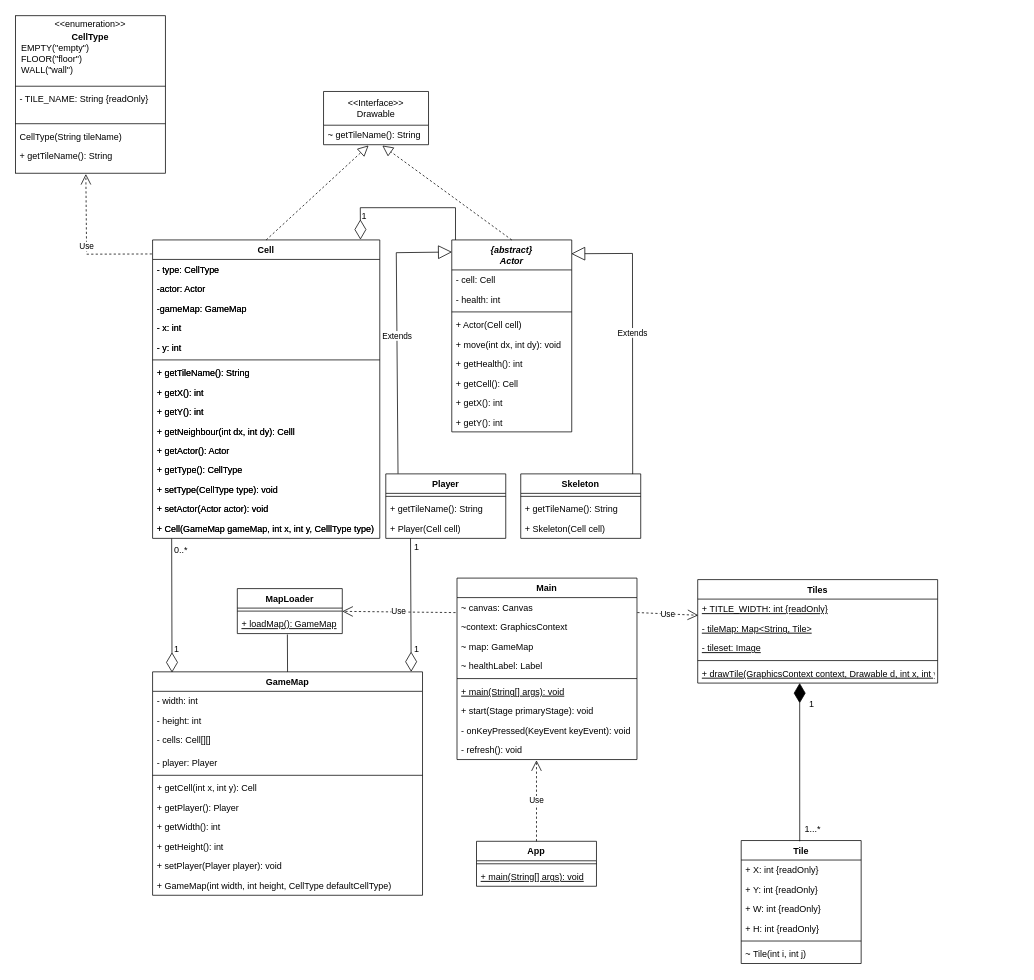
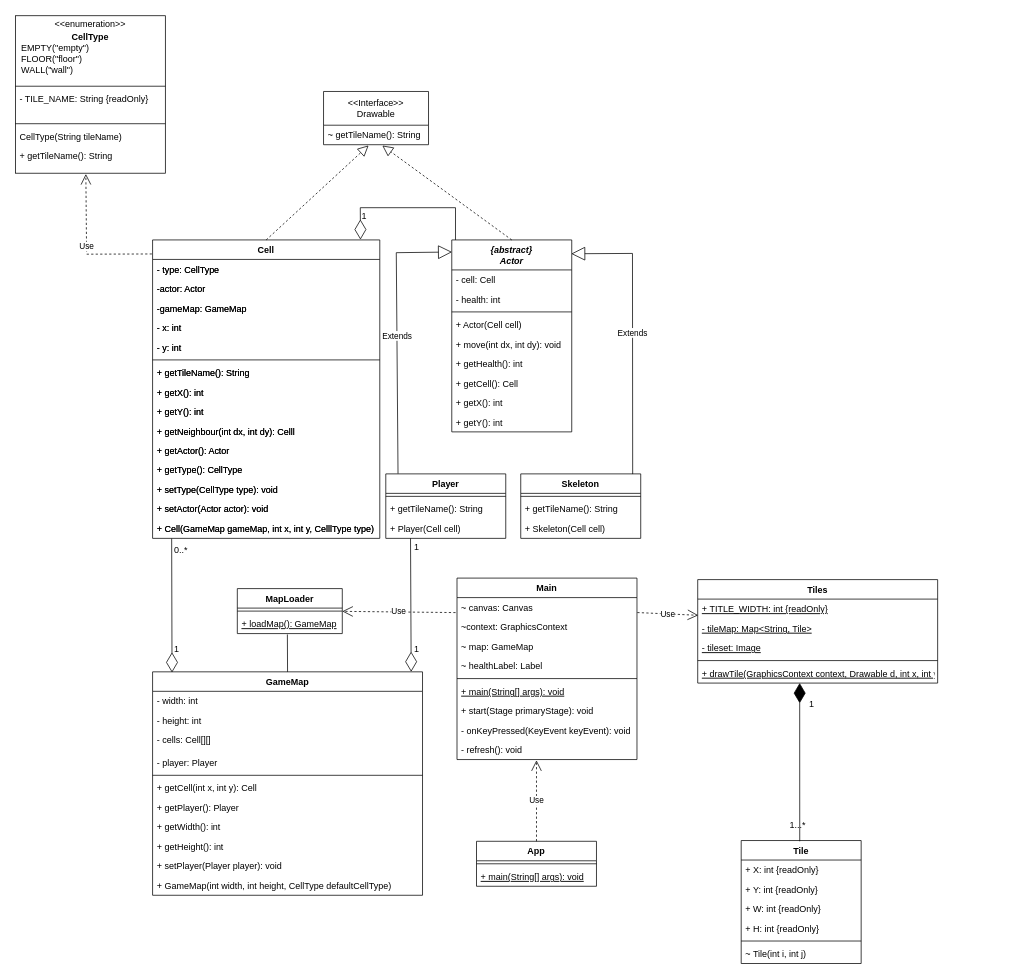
(793, 828) -> (778, 825)
